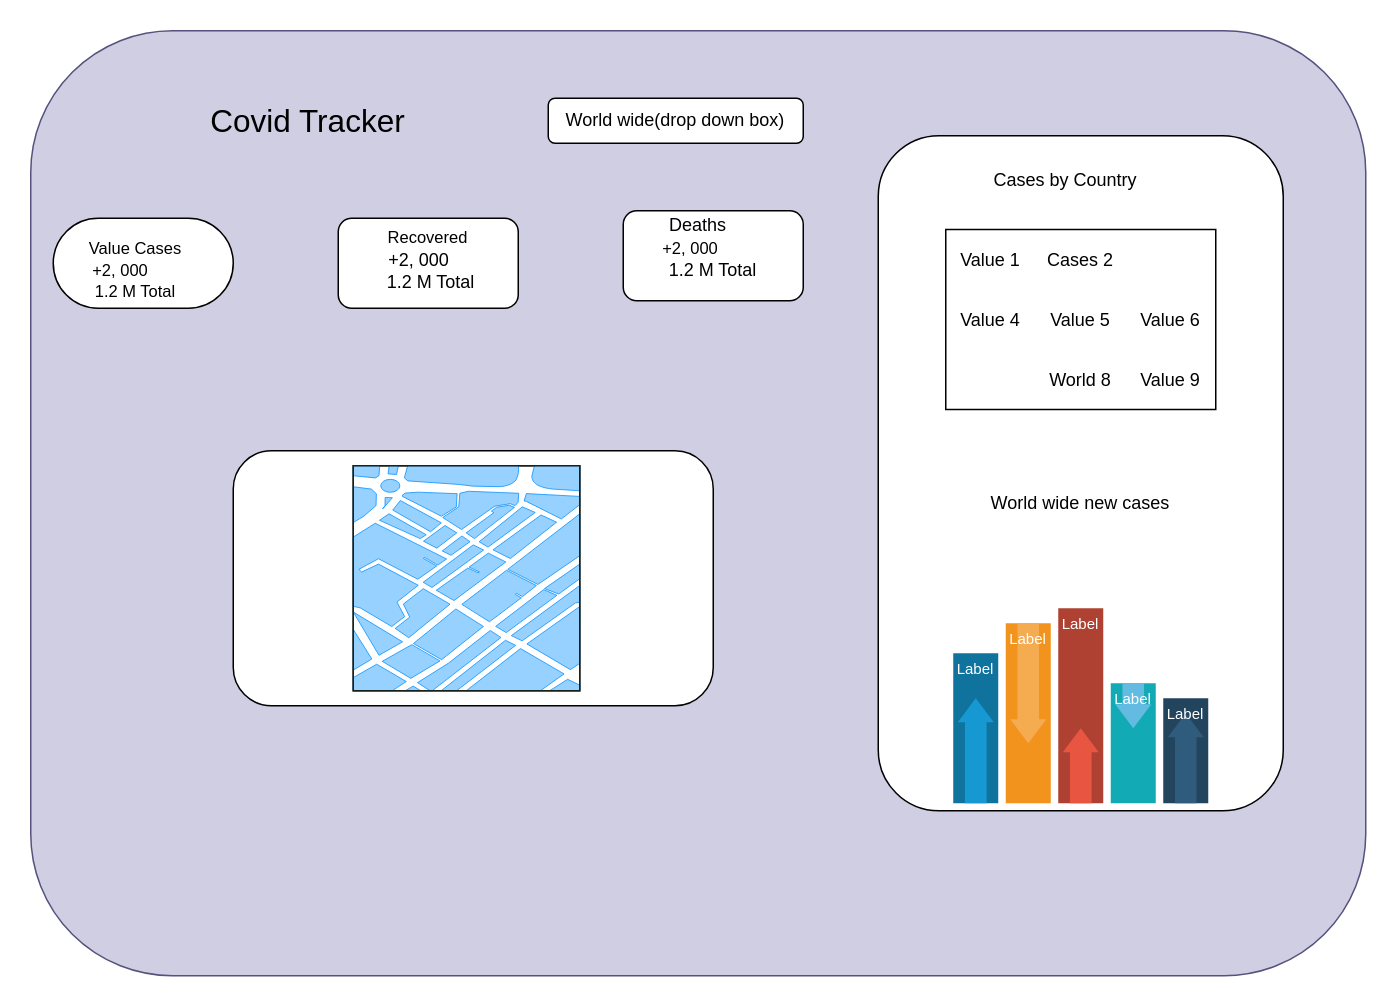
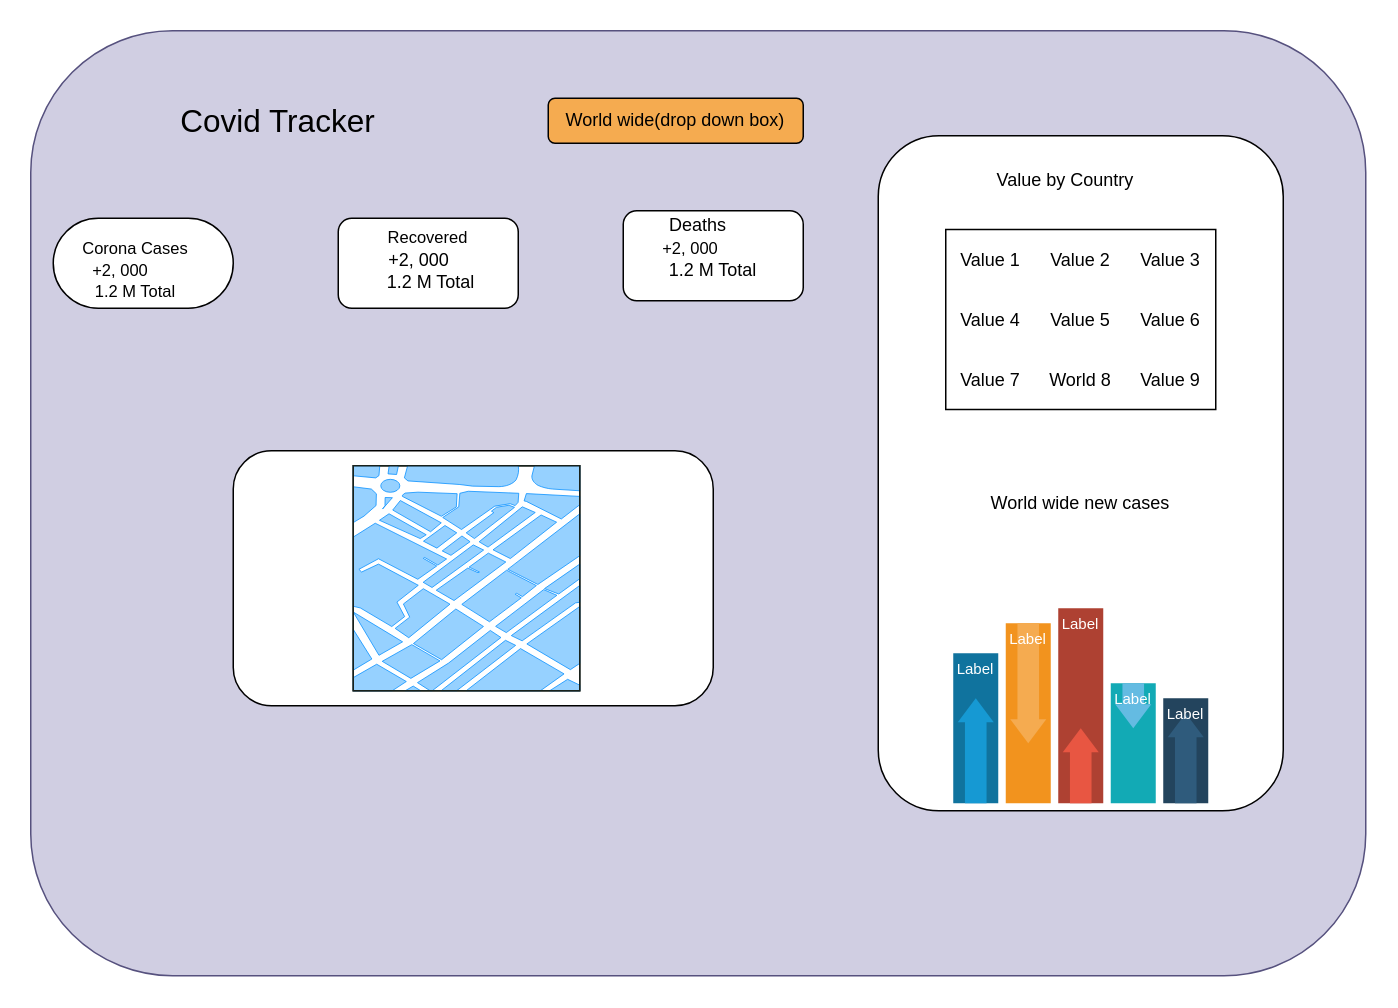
(308, 121) -> (278, 121)
(676, 121) -> (676, 121)
(1066, 181) -> (1066, 181)
(136, 248) -> (136, 248)
(1081, 260) -> (1081, 260)
none -> (1171, 260)
none -> (991, 380)
